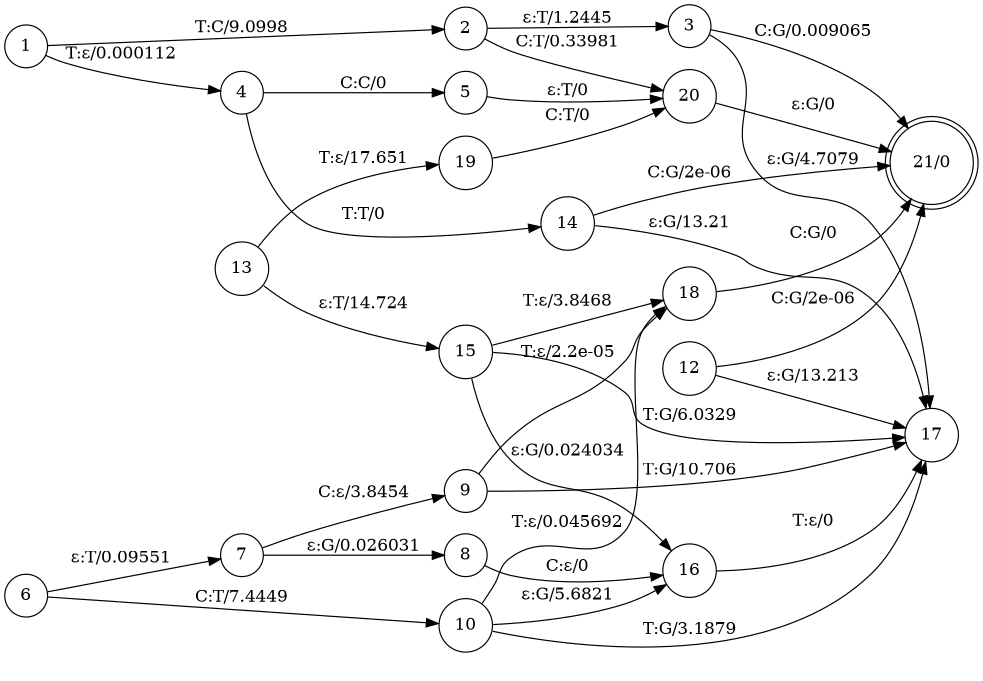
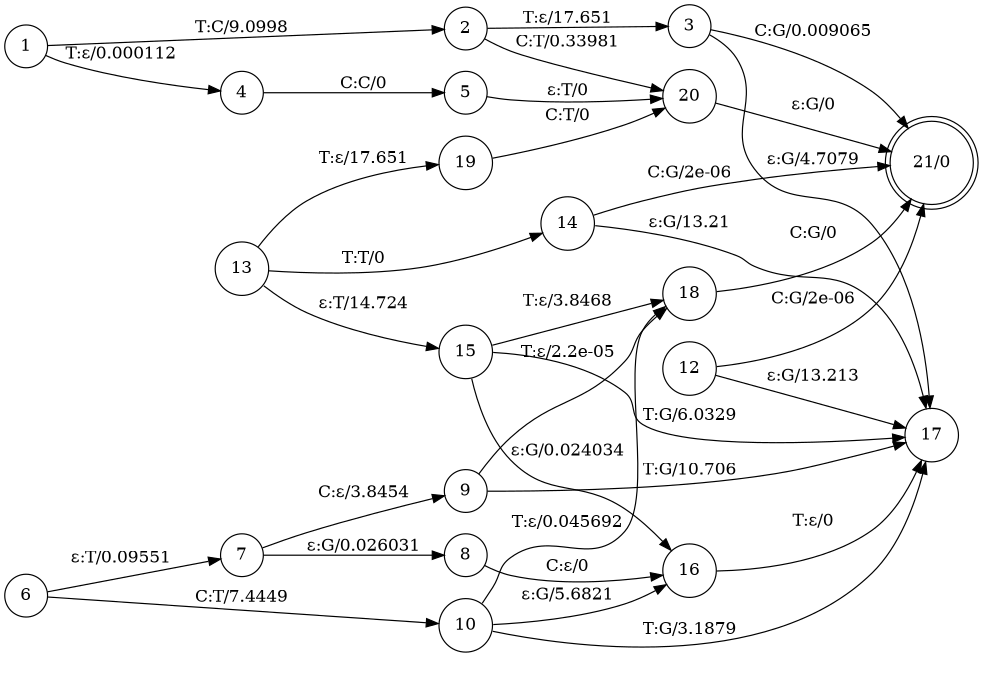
(568, 18) -> (568, 18)
(353, 235) -> (402, 270)
